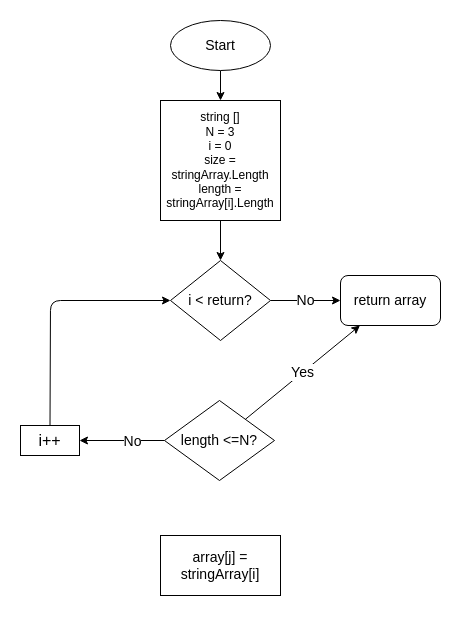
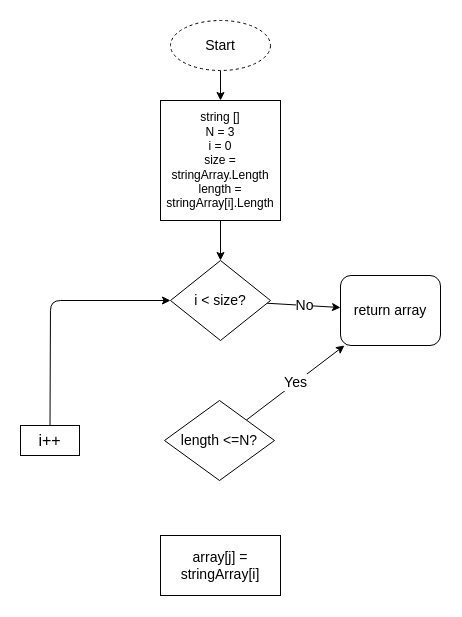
(221, 46) -> (221, 46)
(221, 301) -> (221, 301)
(391, 301) -> (391, 311)
(125, 441) -> none
